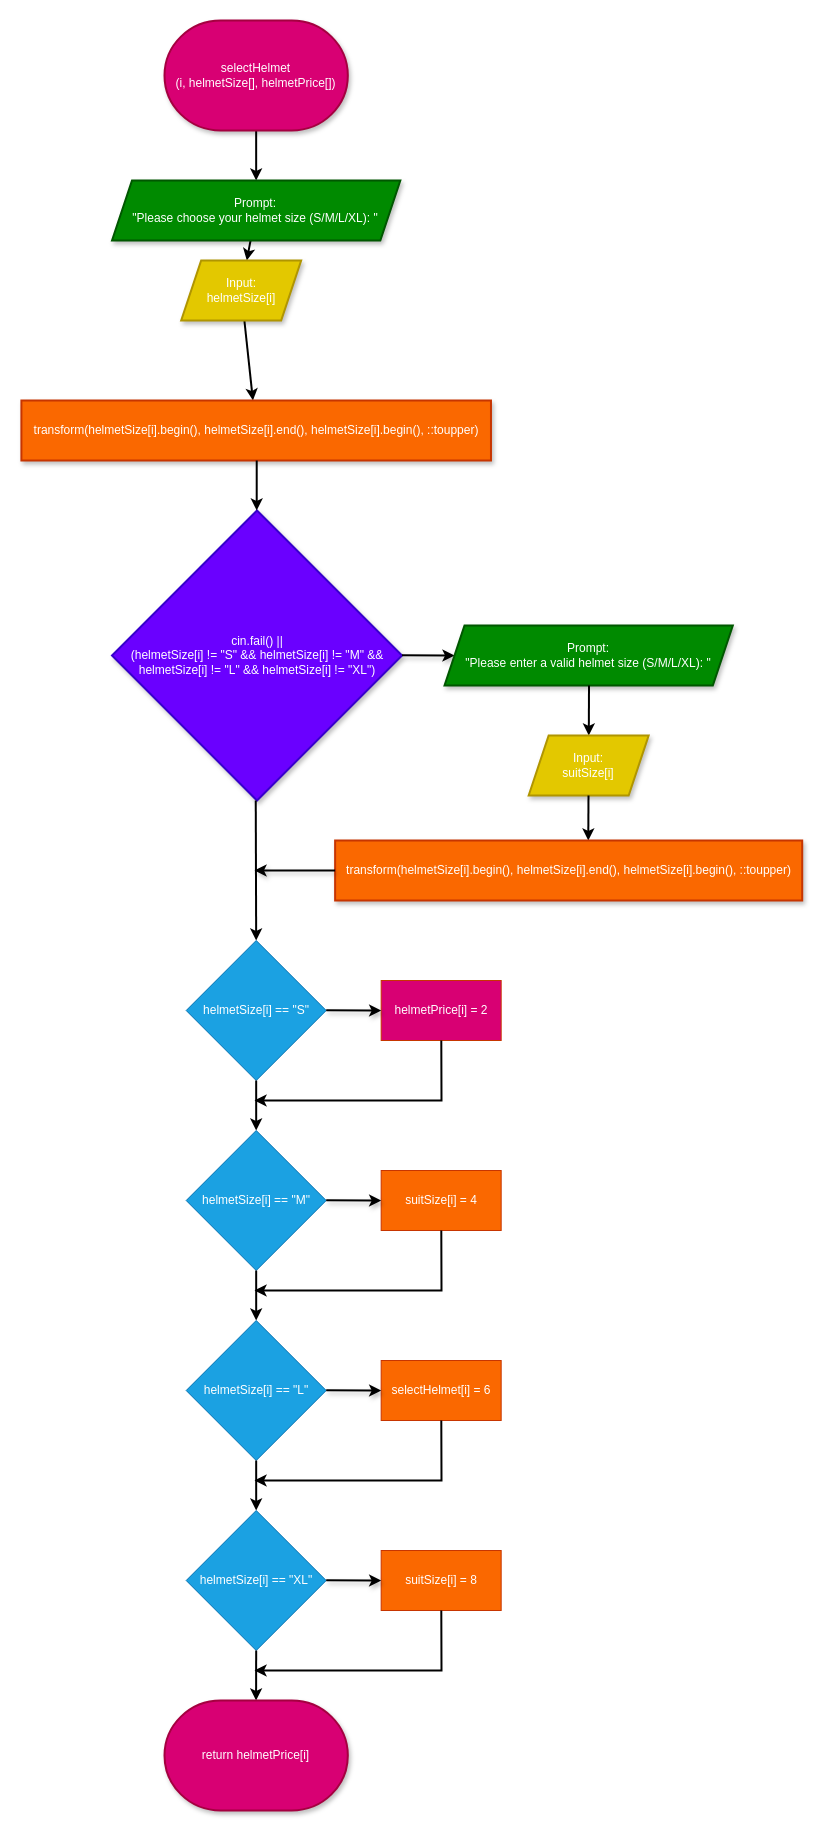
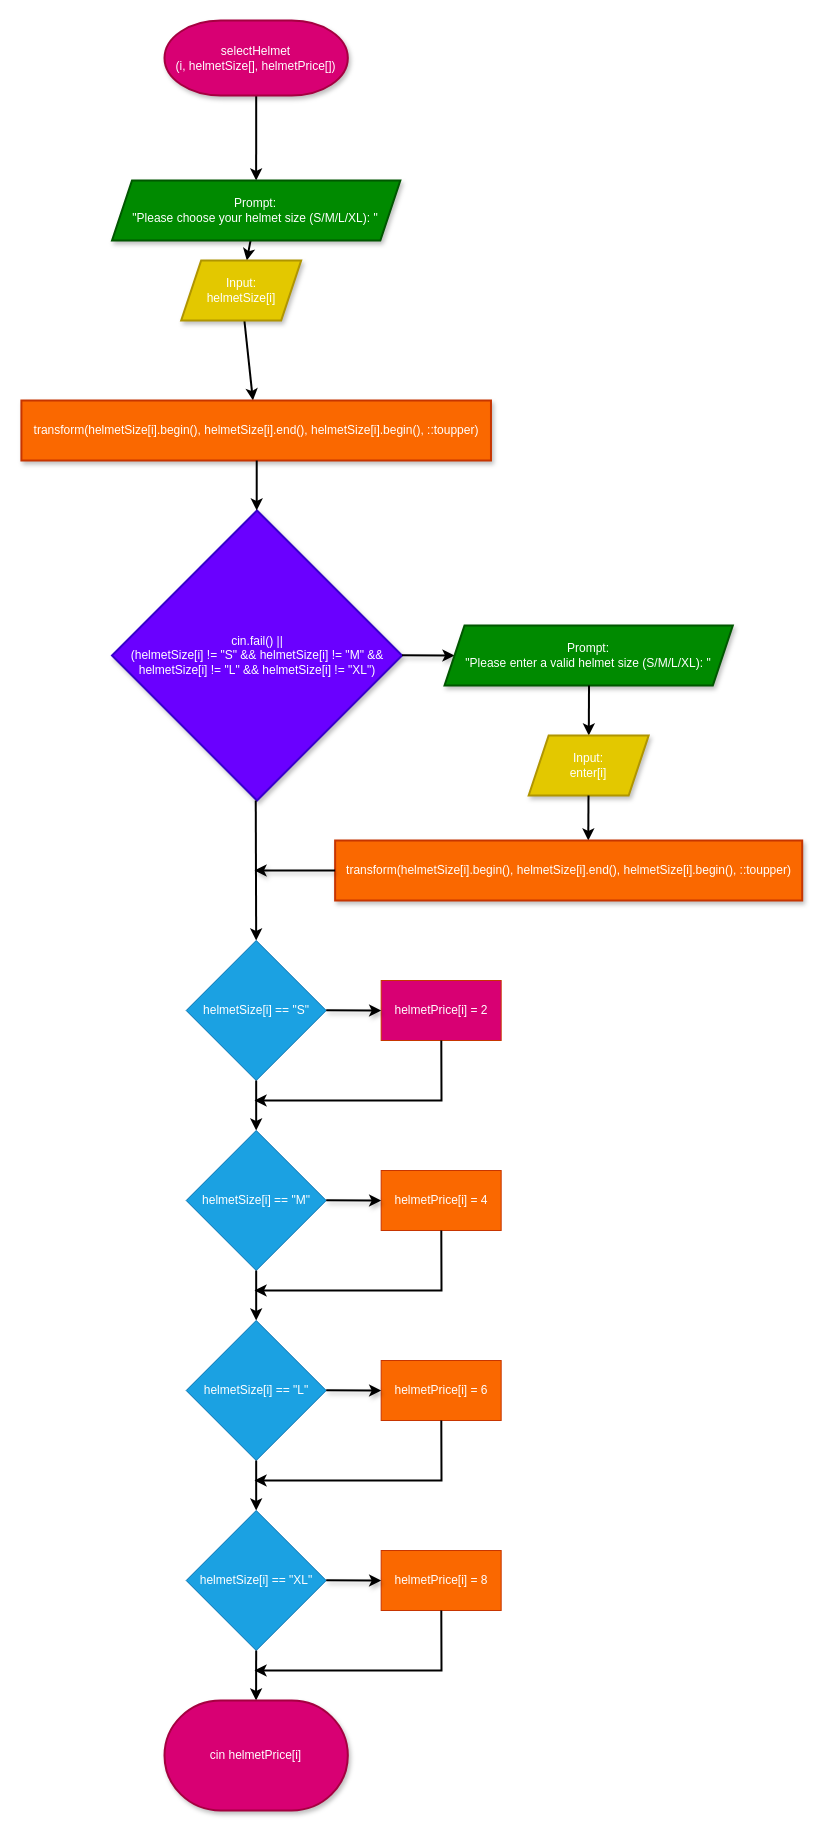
(256, 76) -> (256, 58)
(589, 766) -> (589, 766)
(442, 1201) -> (442, 1201)
(442, 1391) -> (442, 1391)
(442, 1581) -> (442, 1581)
(256, 1756) -> (256, 1756)
